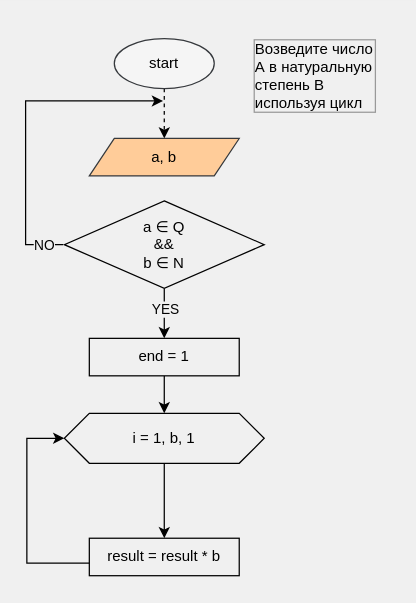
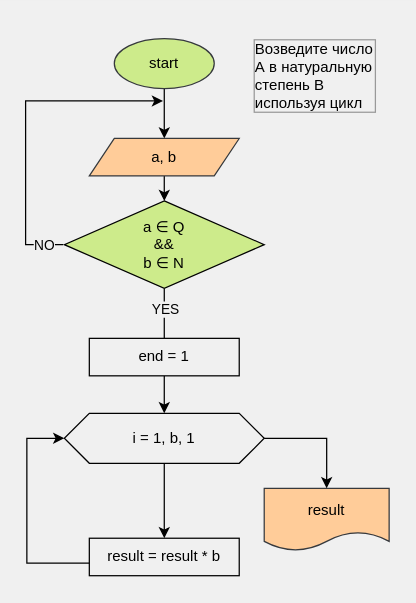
(164, 63) -> (164, 63)
(164, 108) -> (164, 108)
none -> (164, 184)
(164, 244) -> (164, 244)
(164, 328) -> (164, 332)
none -> (317, 438)
none -> (327, 519)
